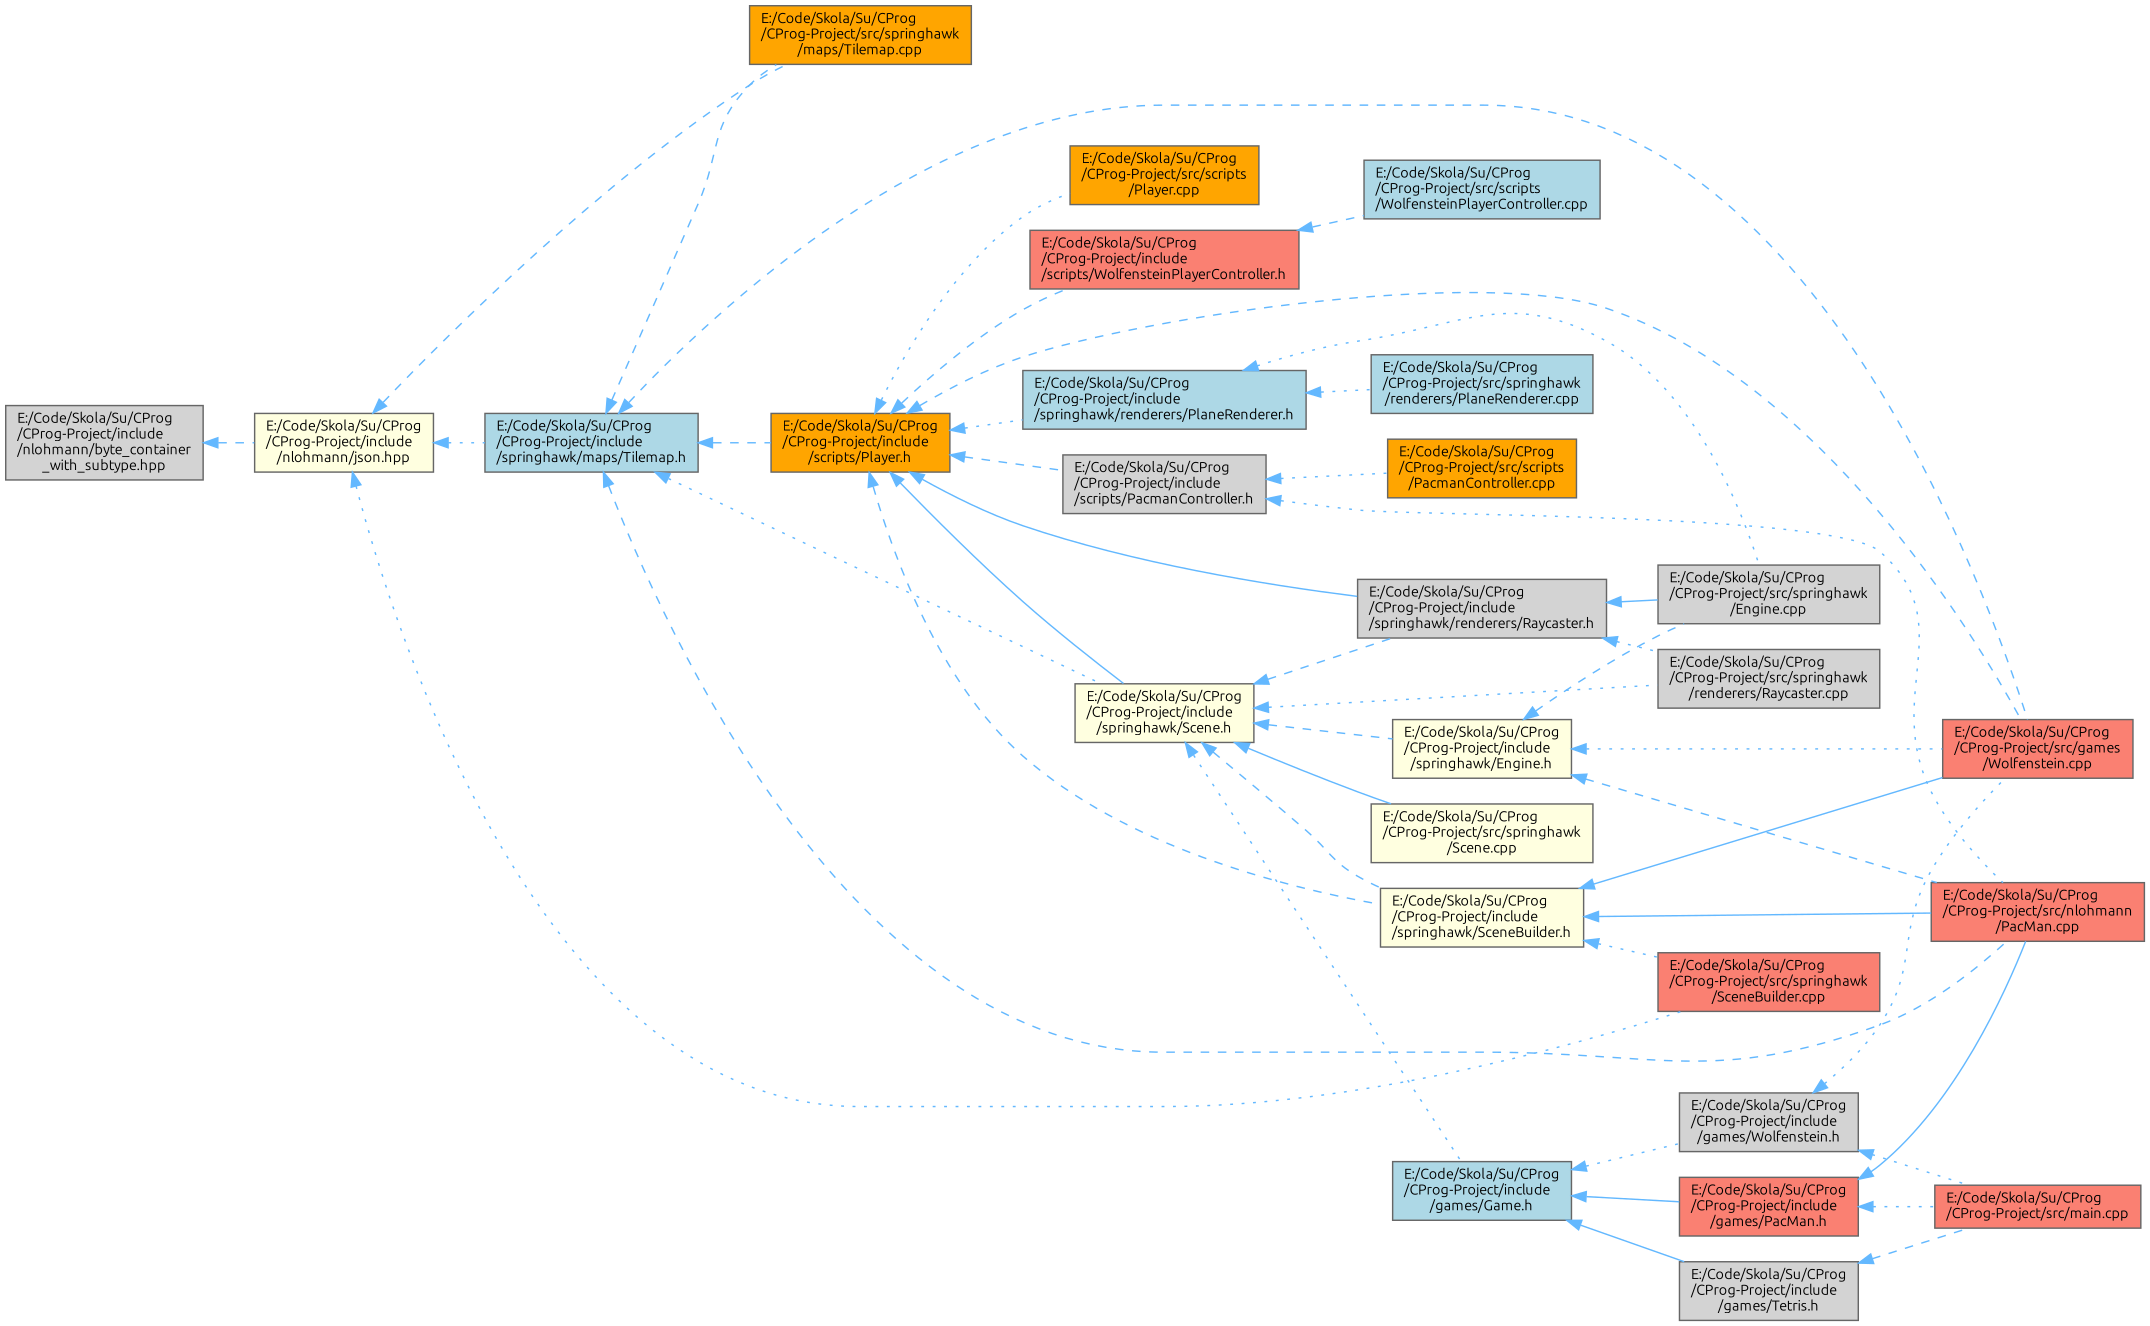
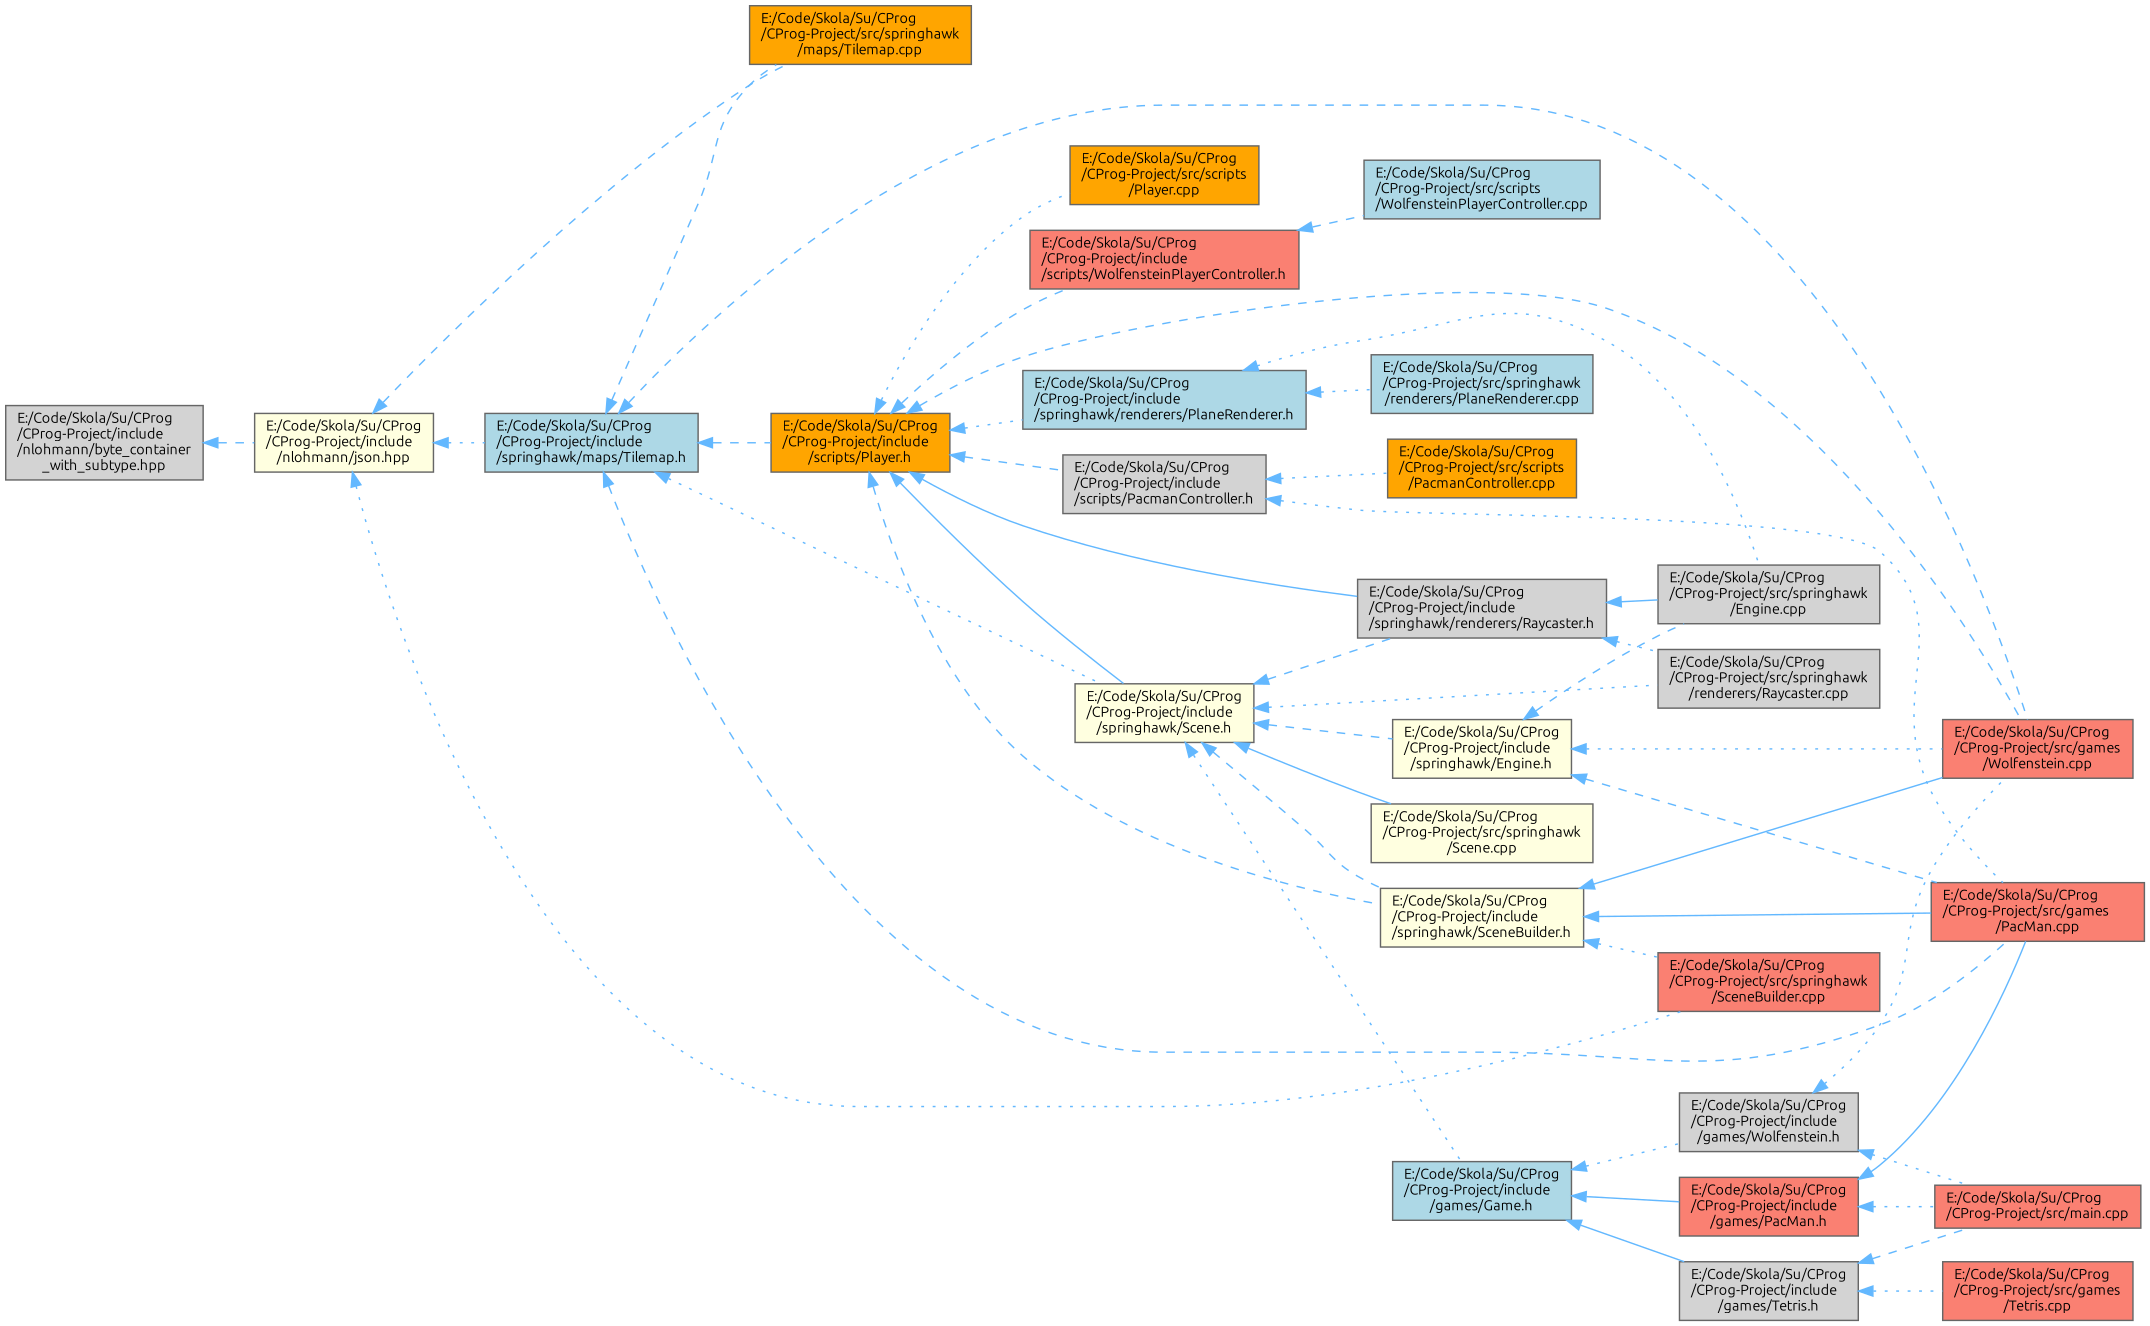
(2038, 912) -> (2038, 912)
none -> (2038, 1291)
